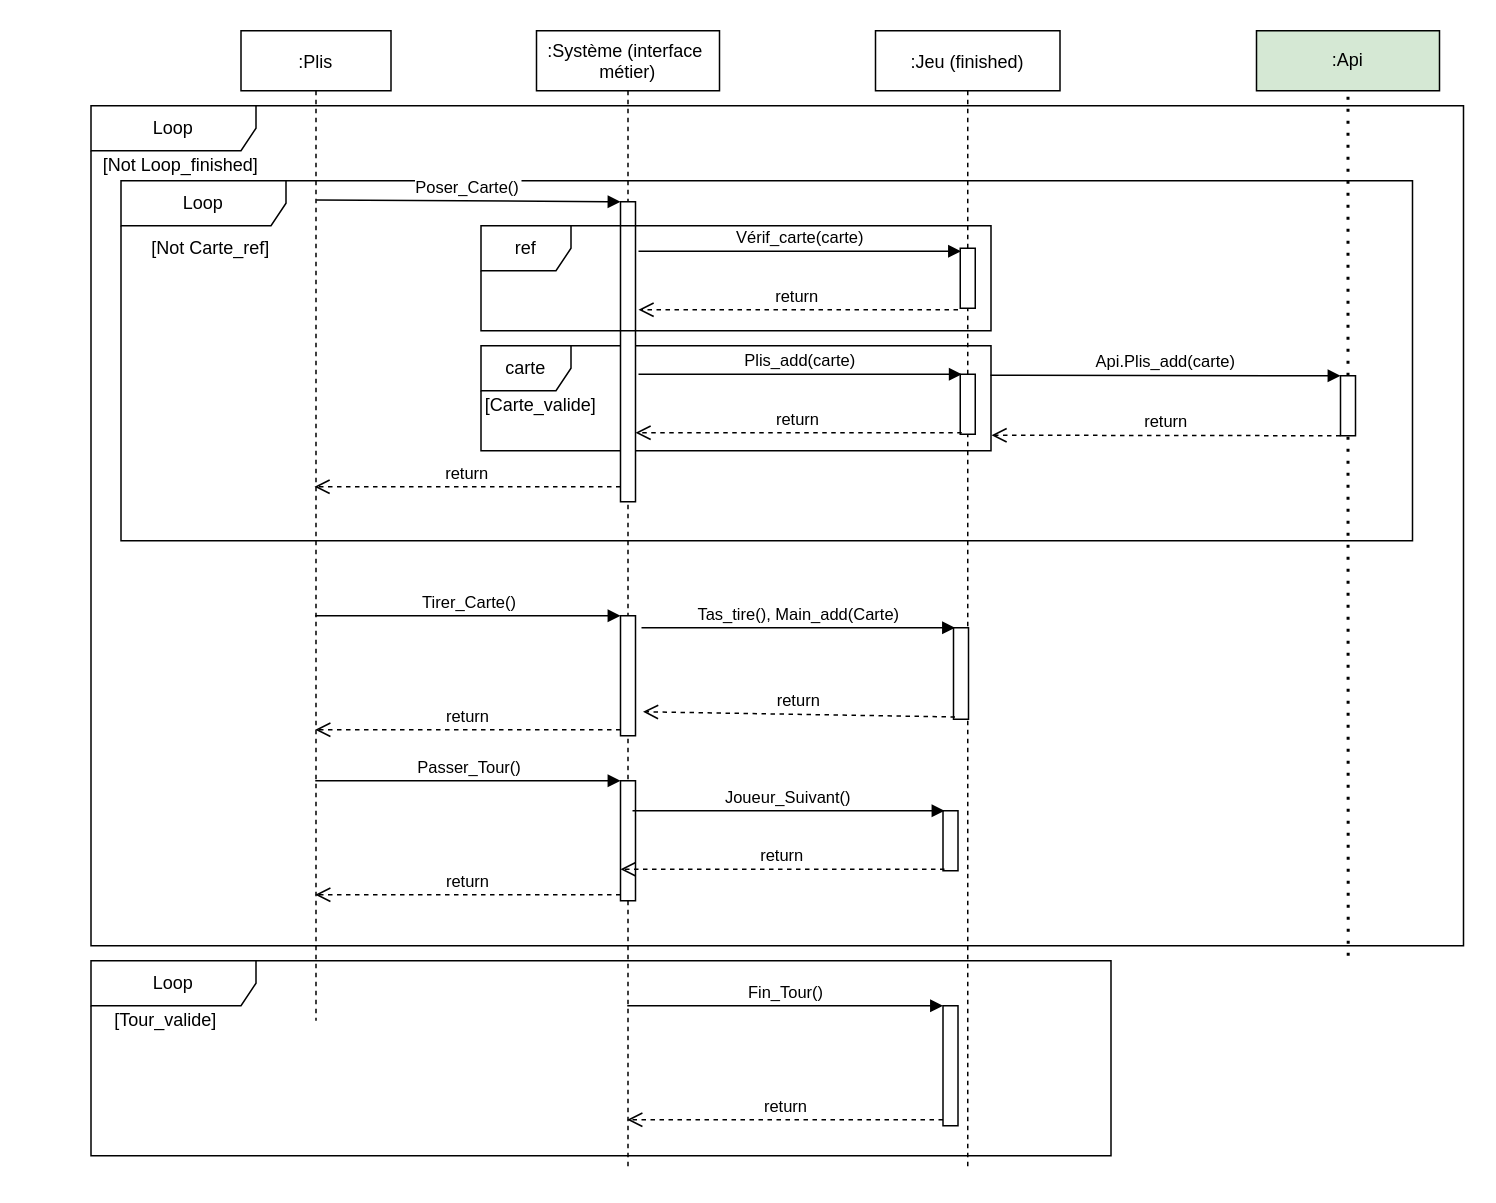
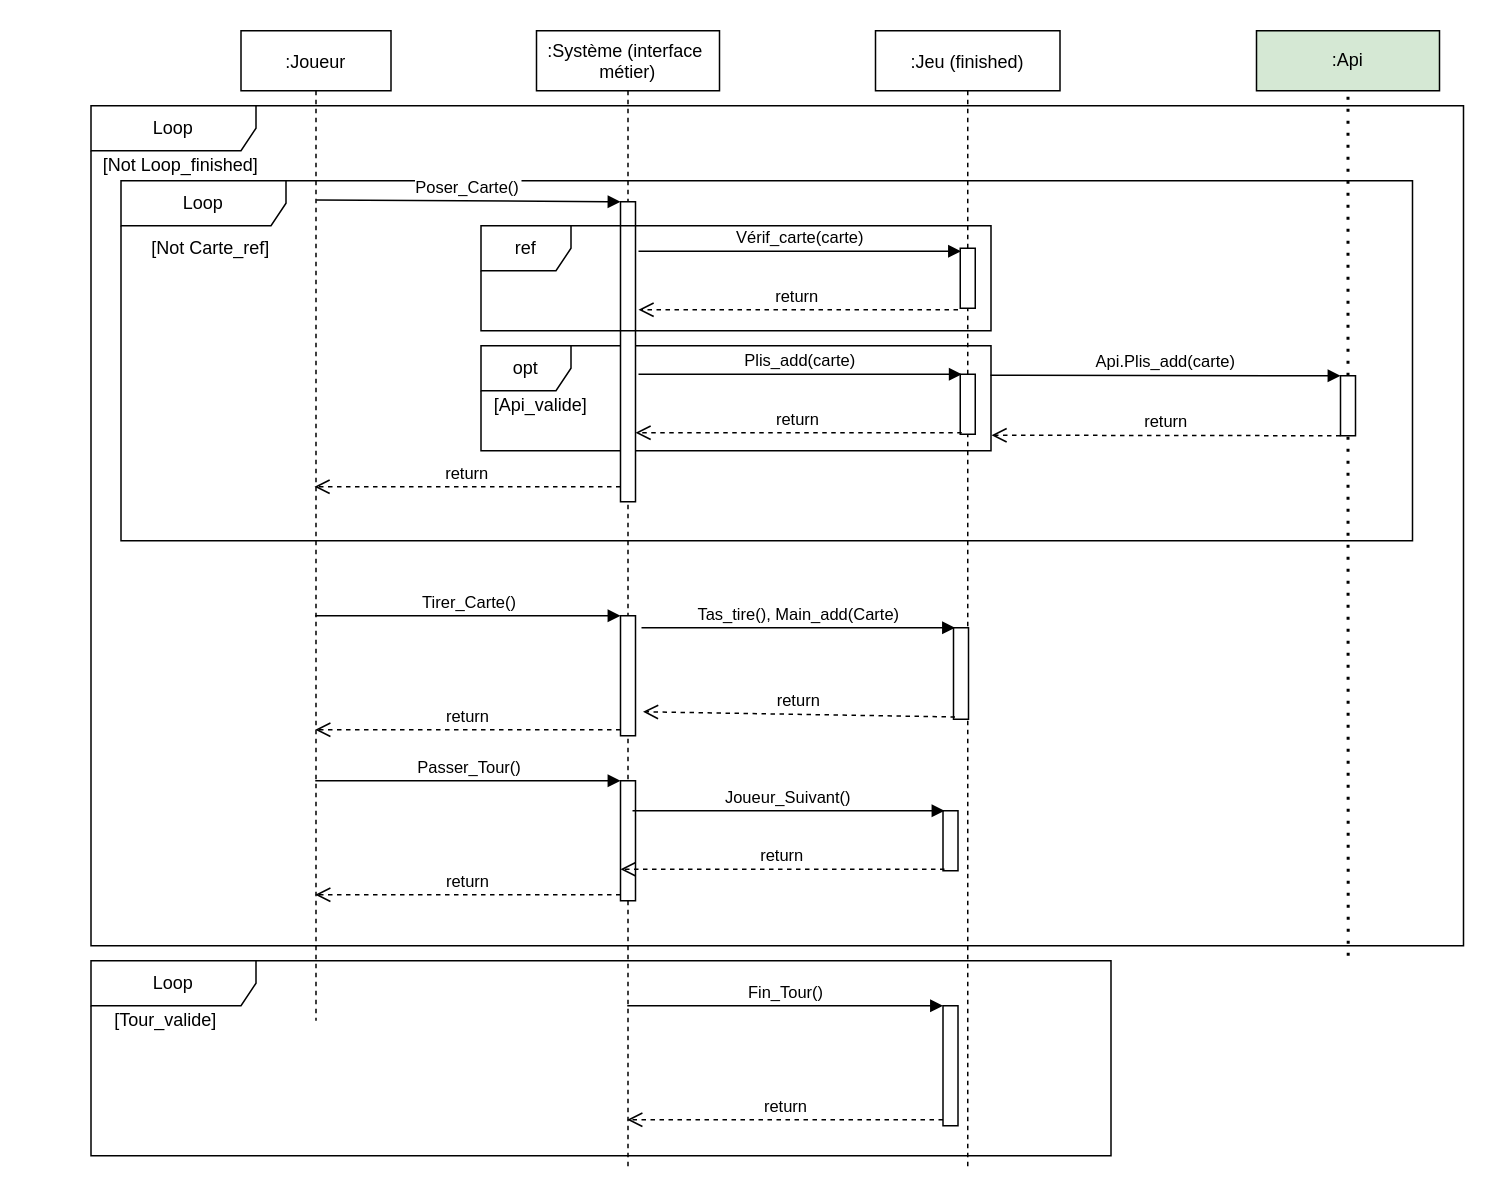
(315, 62) -> (315, 62)
(526, 368) -> (526, 368)
(541, 406) -> (541, 406)
